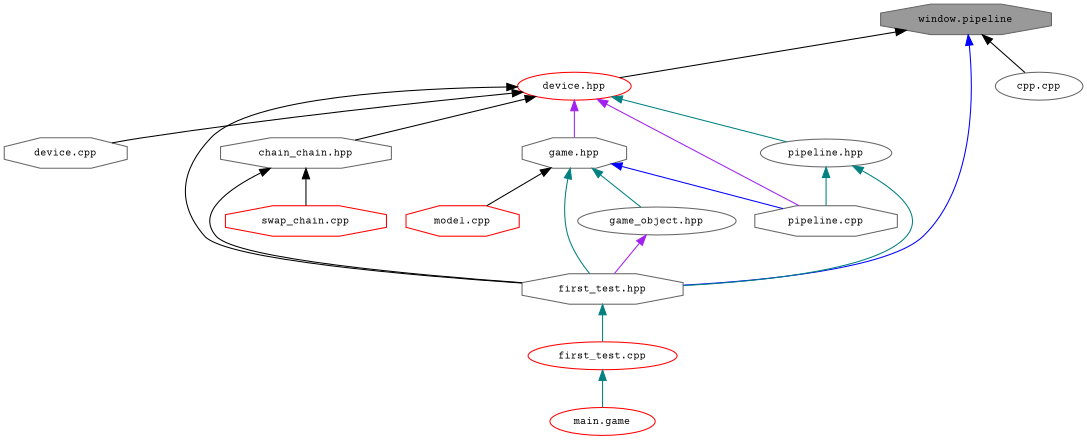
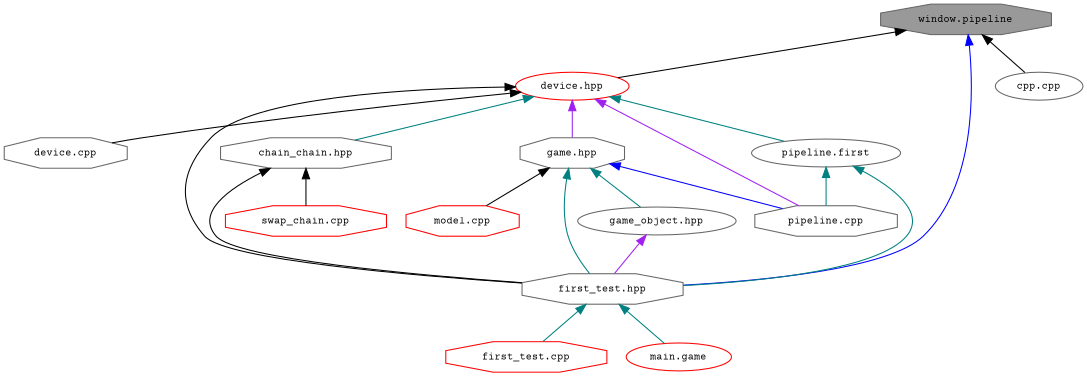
(440, 120) -> (439, 120)
(826, 153) -> (826, 153)
(603, 356) -> (526, 357)
(603, 394) -> (646, 327)
